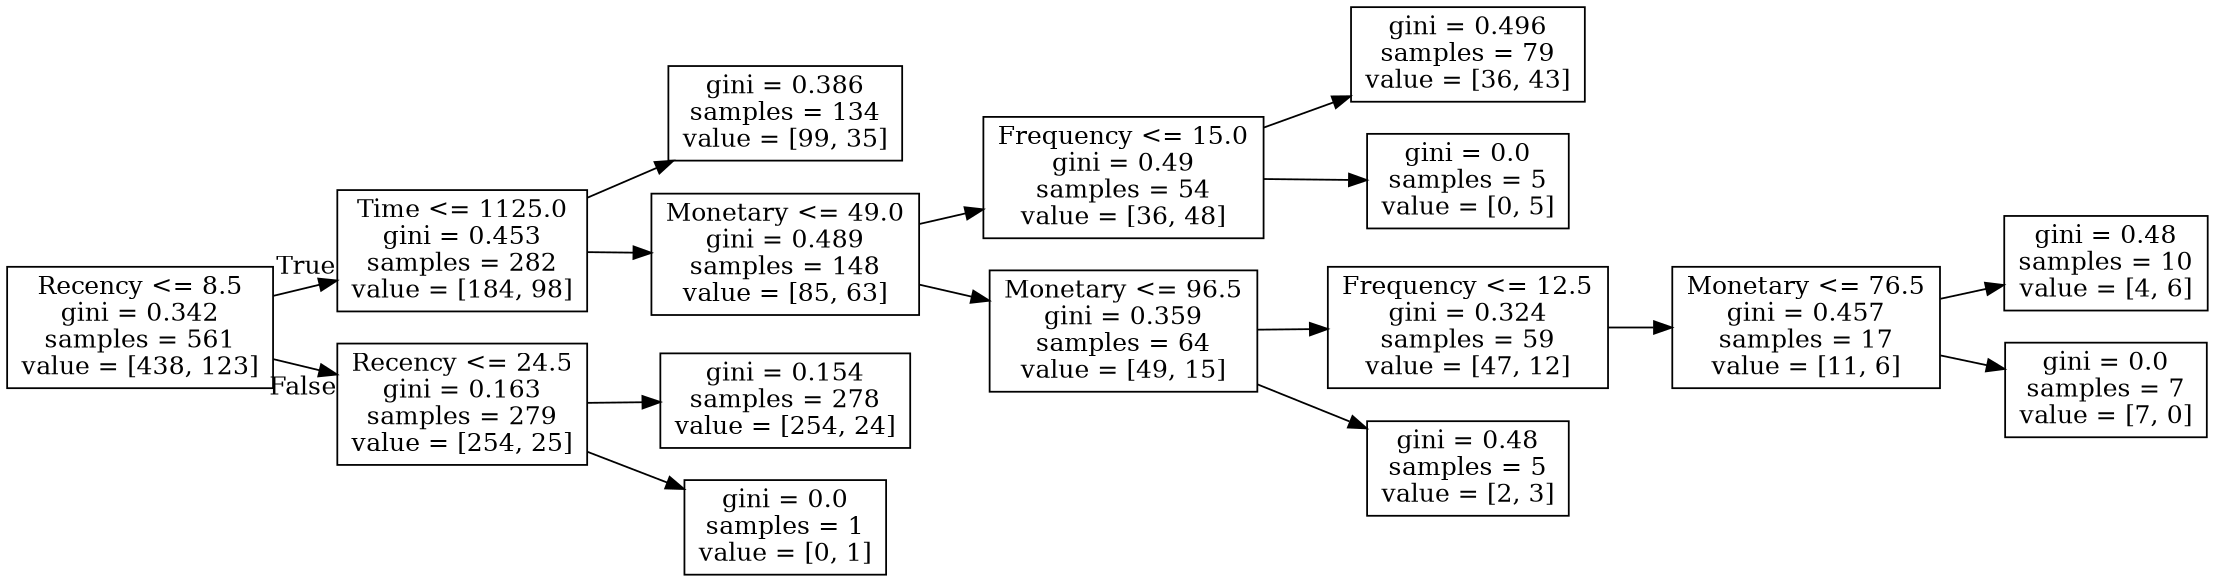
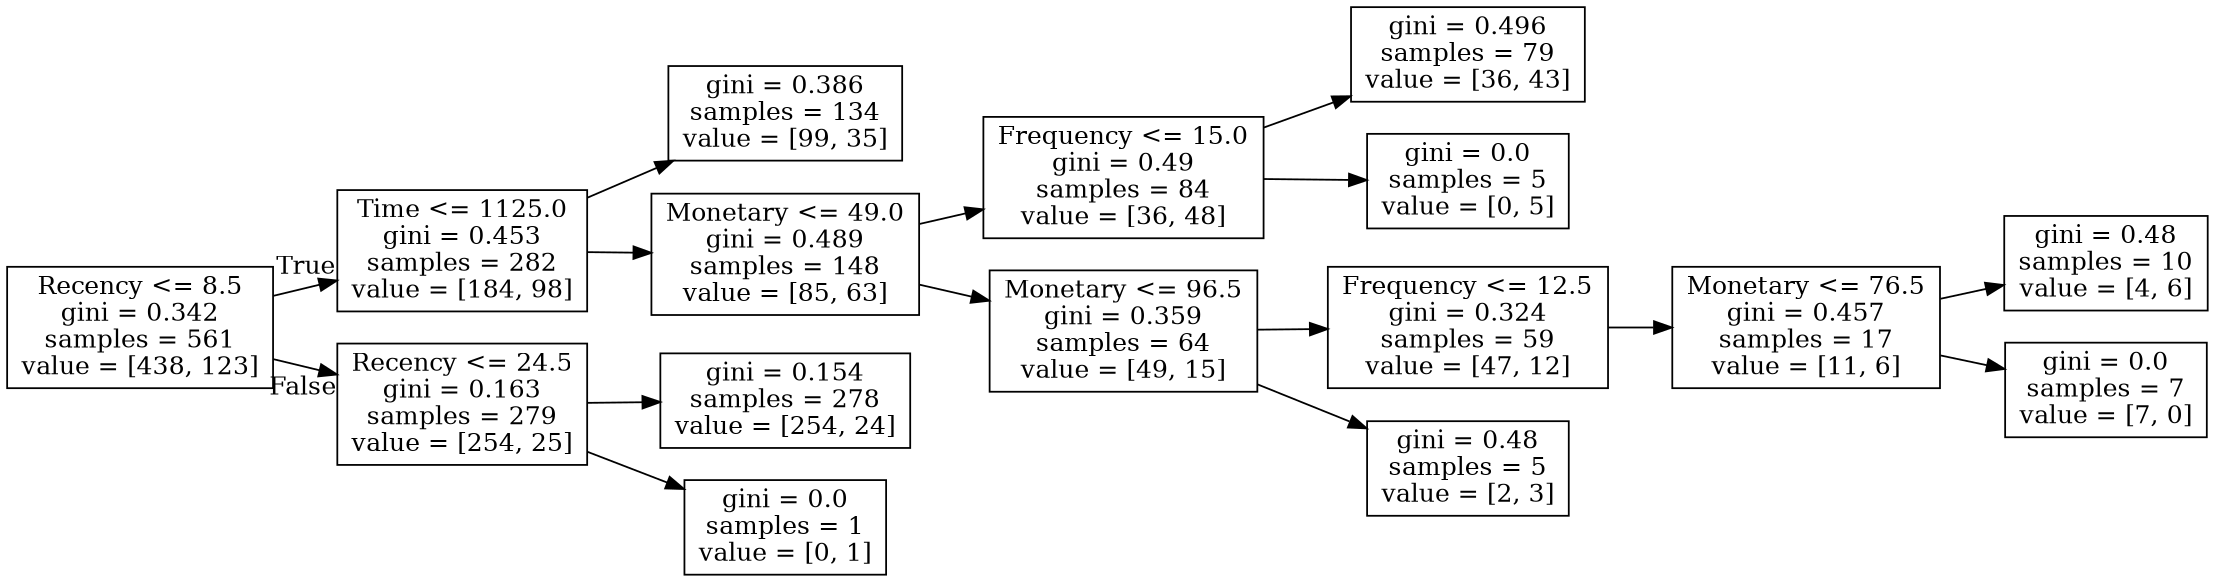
(1123, 178) -> (1123, 178)
